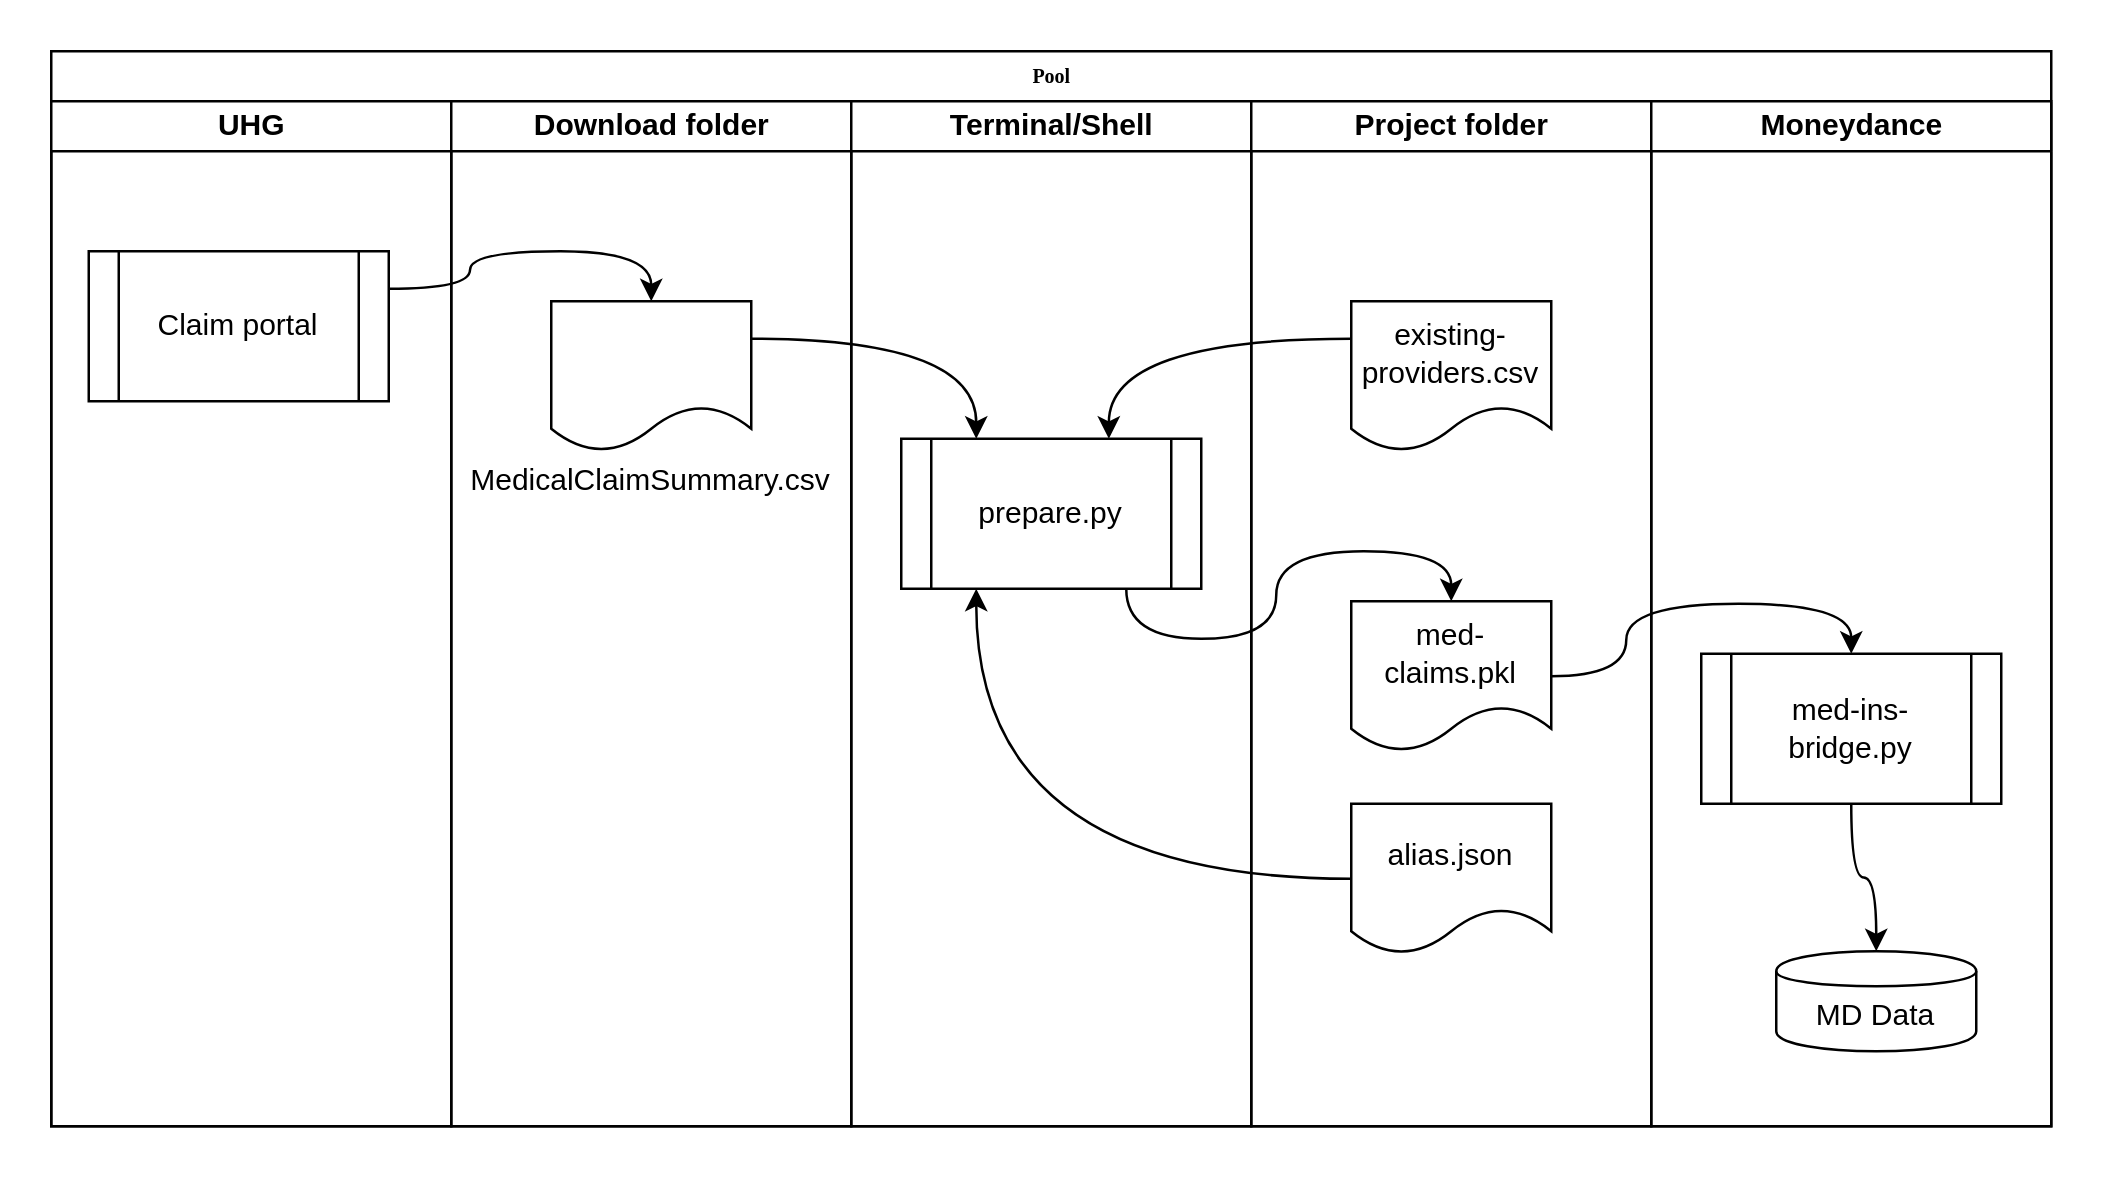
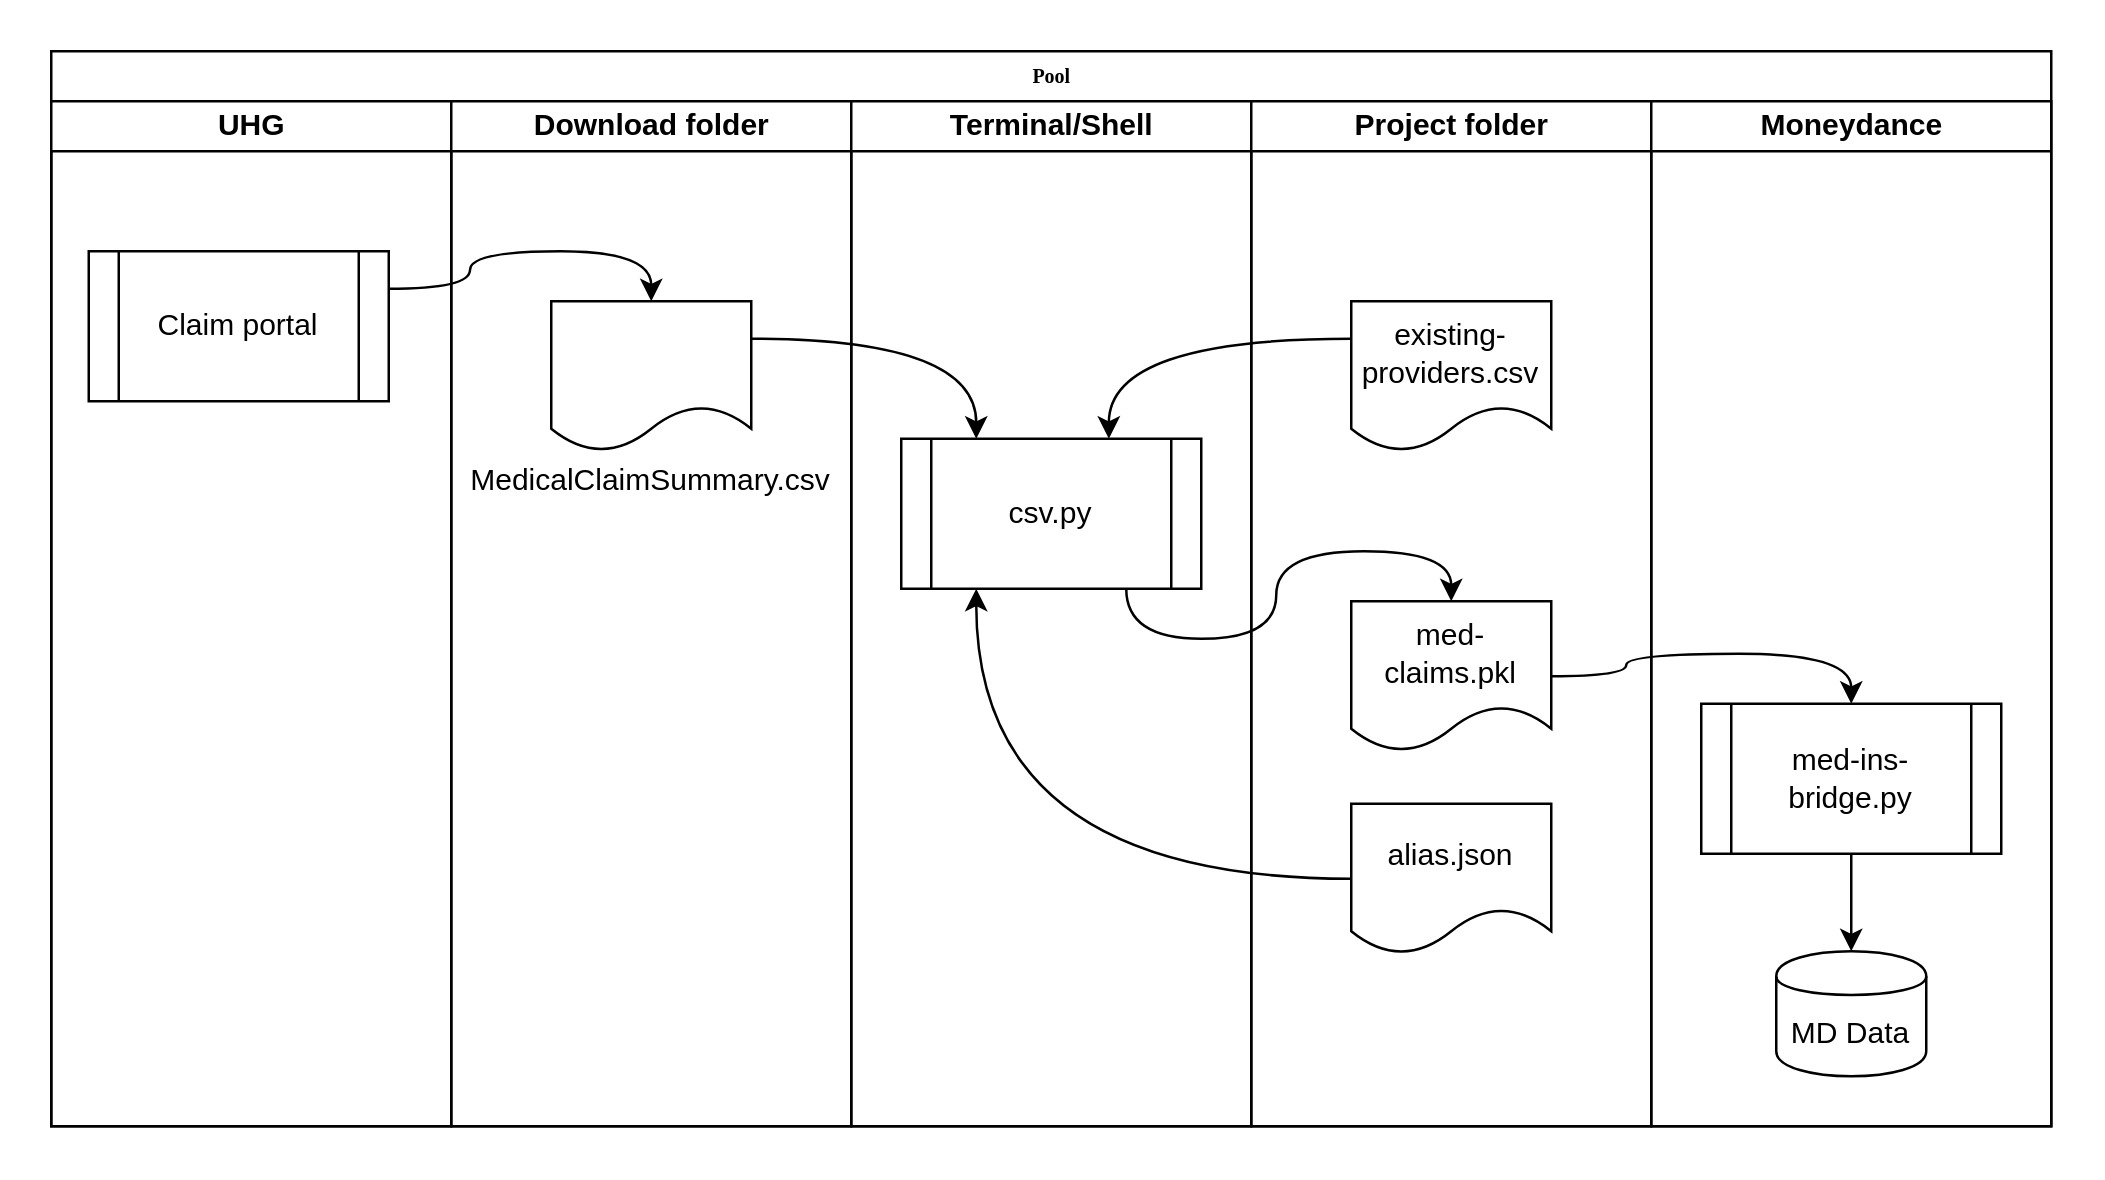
(1051, 514) -> (1051, 514)
(1851, 729) -> (1851, 779)
(1876, 1001) -> (1851, 1014)
